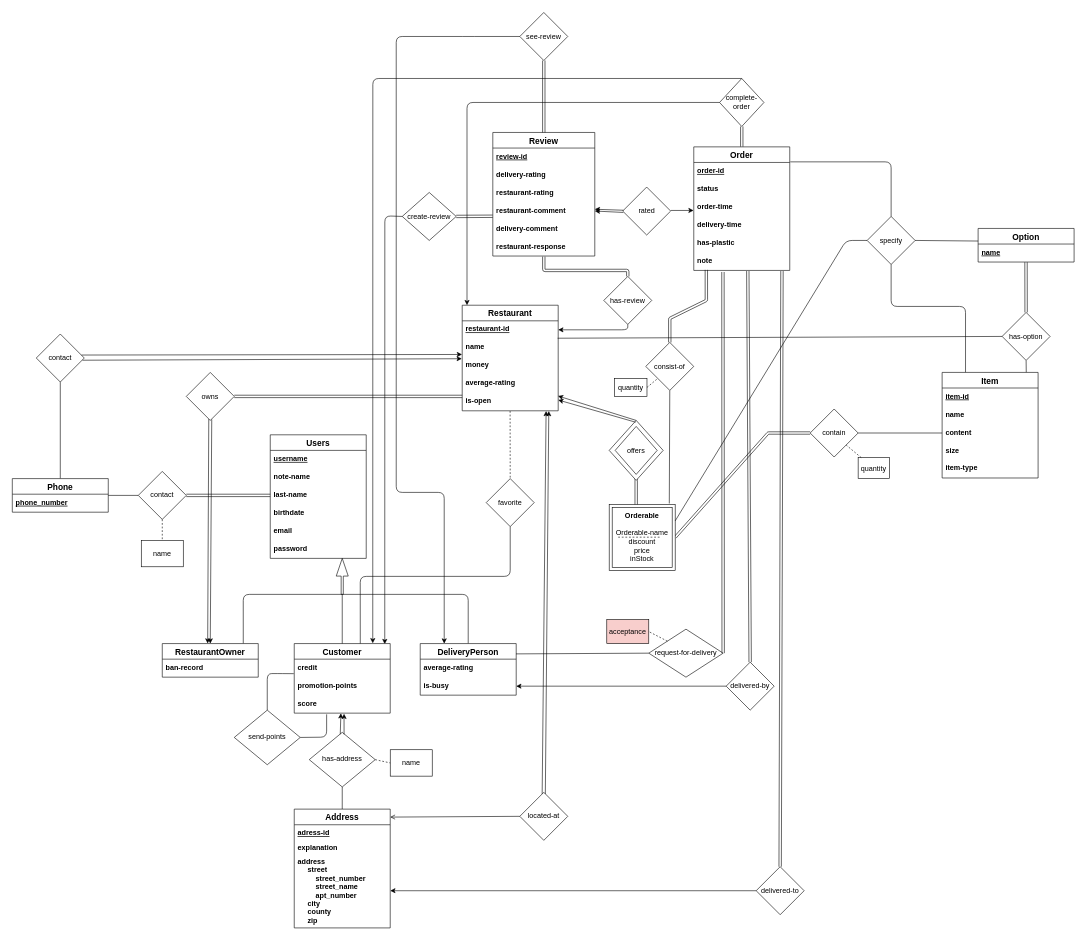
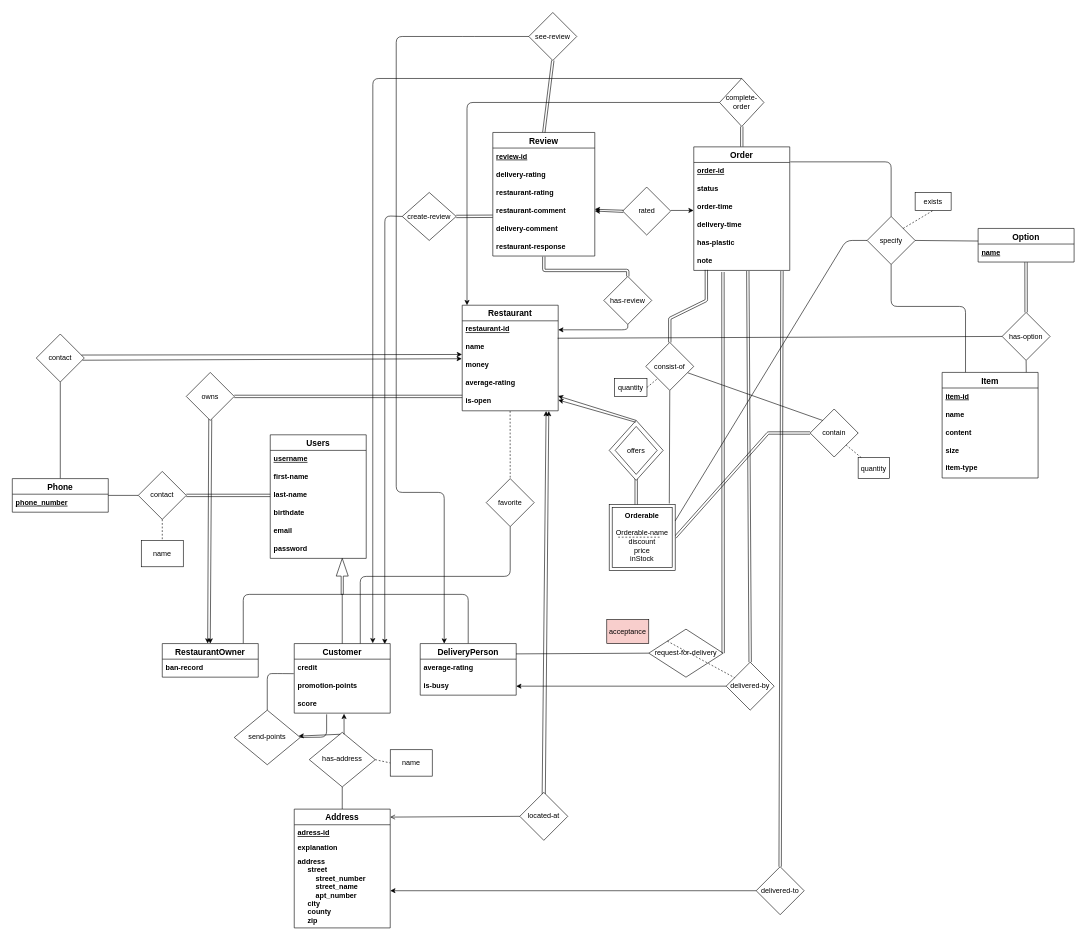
(544, 36) -> (553, 36)
none -> (933, 201)
none -> (918, 219)
(899, 433) -> (789, 408)
(292, 476) -> (293, 476)
(658, 636) -> (700, 659)
(341, 725) -> (327, 735)
